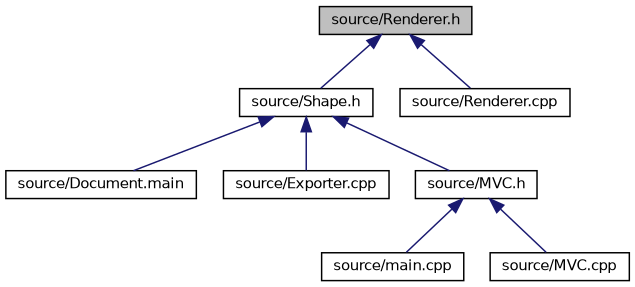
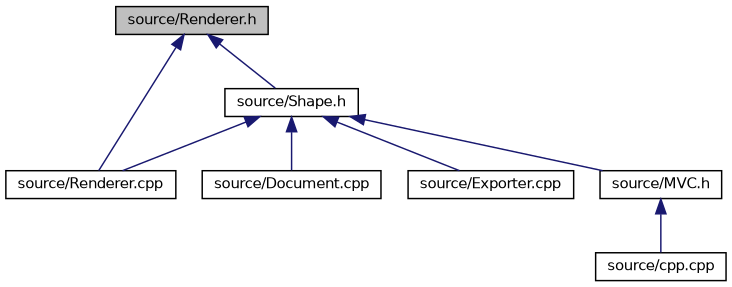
none -> (184, 146)
(101, 185) -> (292, 185)
(393, 267) -> (661, 267)
(560, 267) -> none
